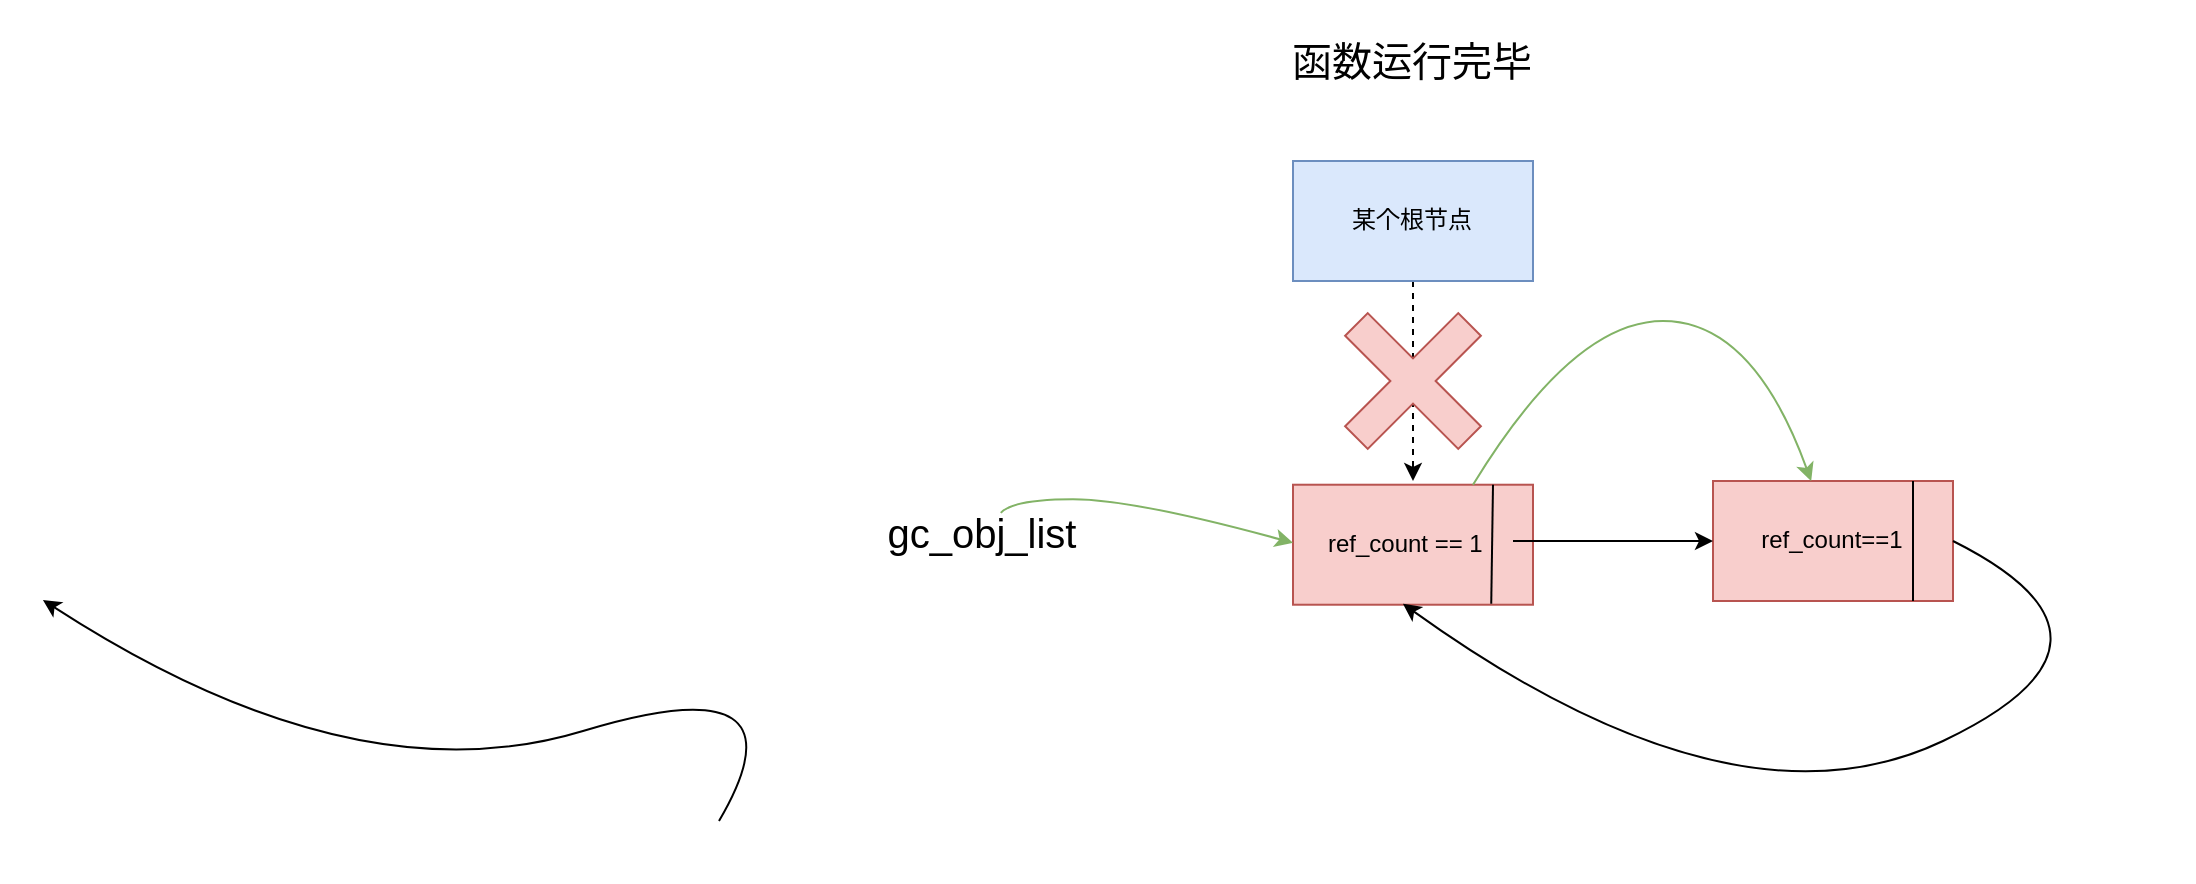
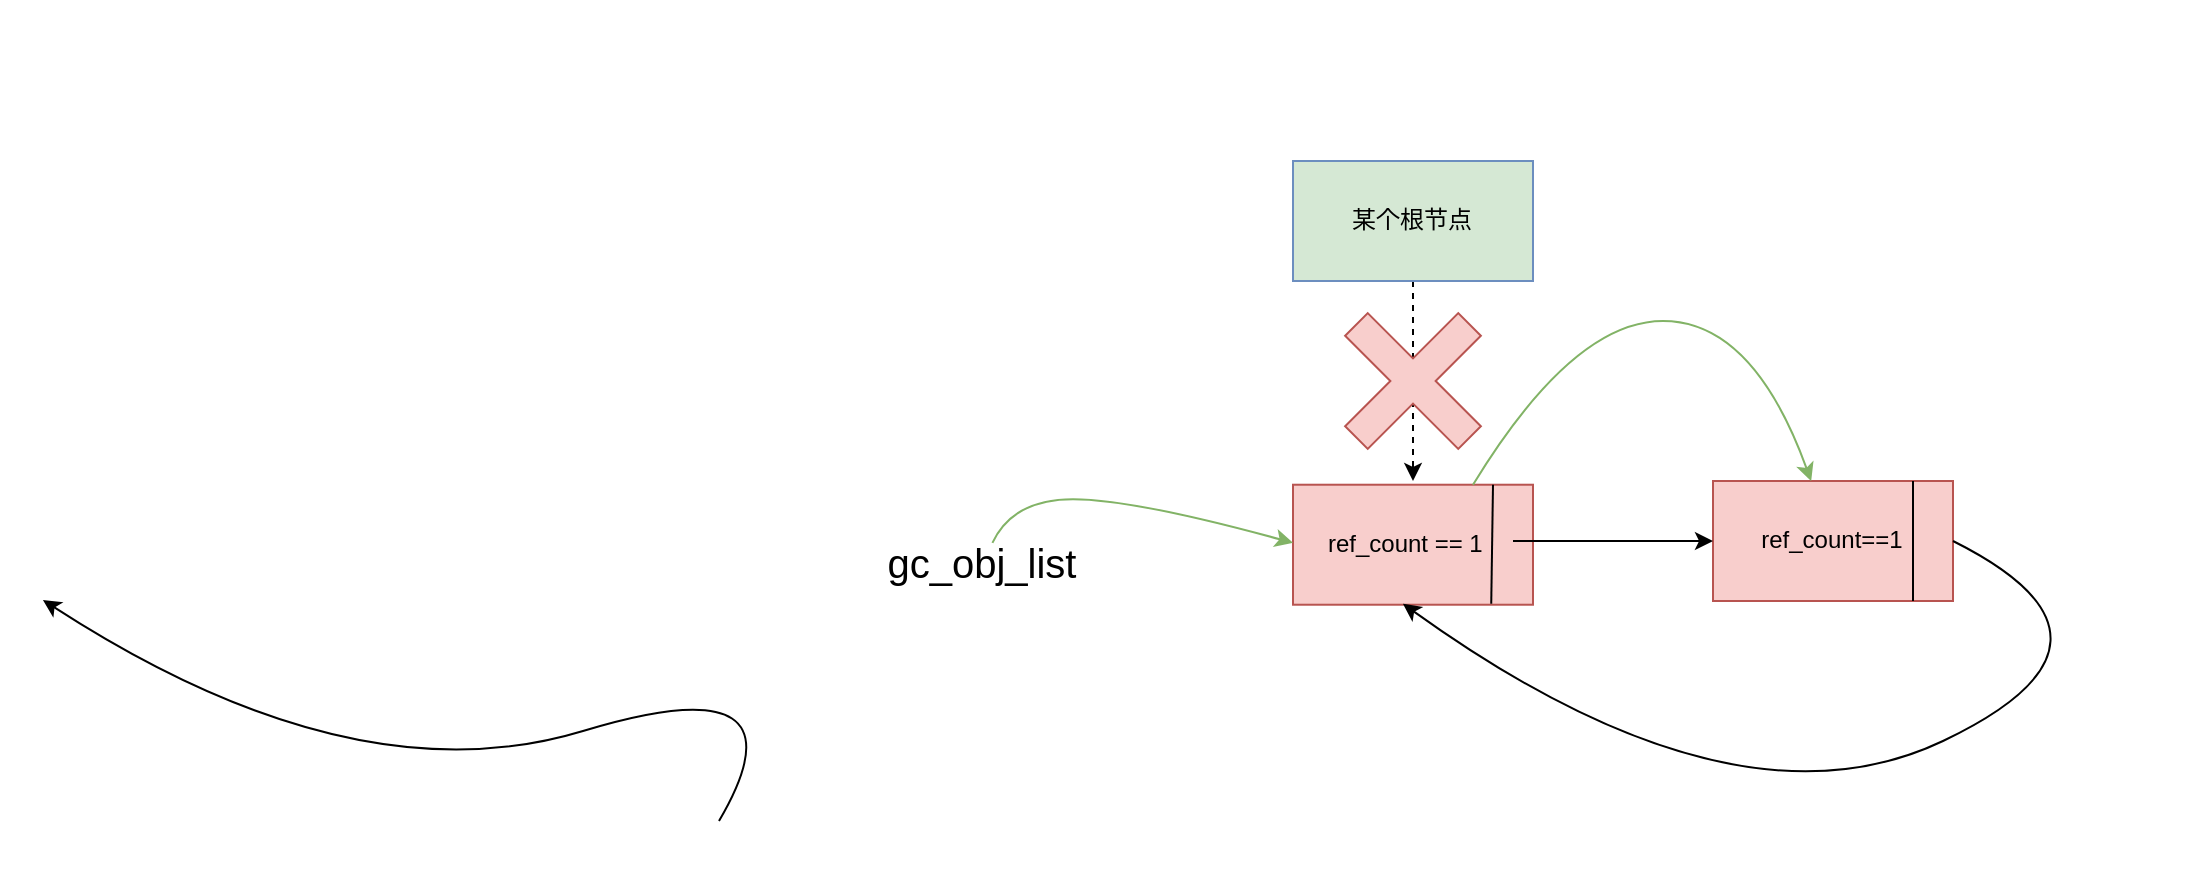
(1413, 61) -> none
(1413, 221) -> (1413, 221)
(983, 533) -> (983, 563)
